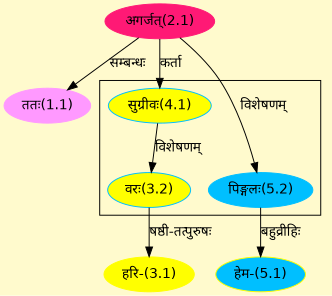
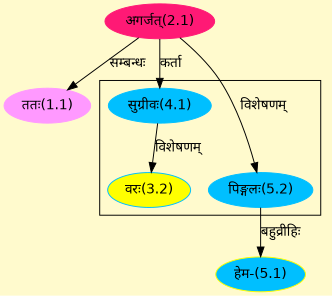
(160, 106) -> (160, 106)
(149, 274) -> none
